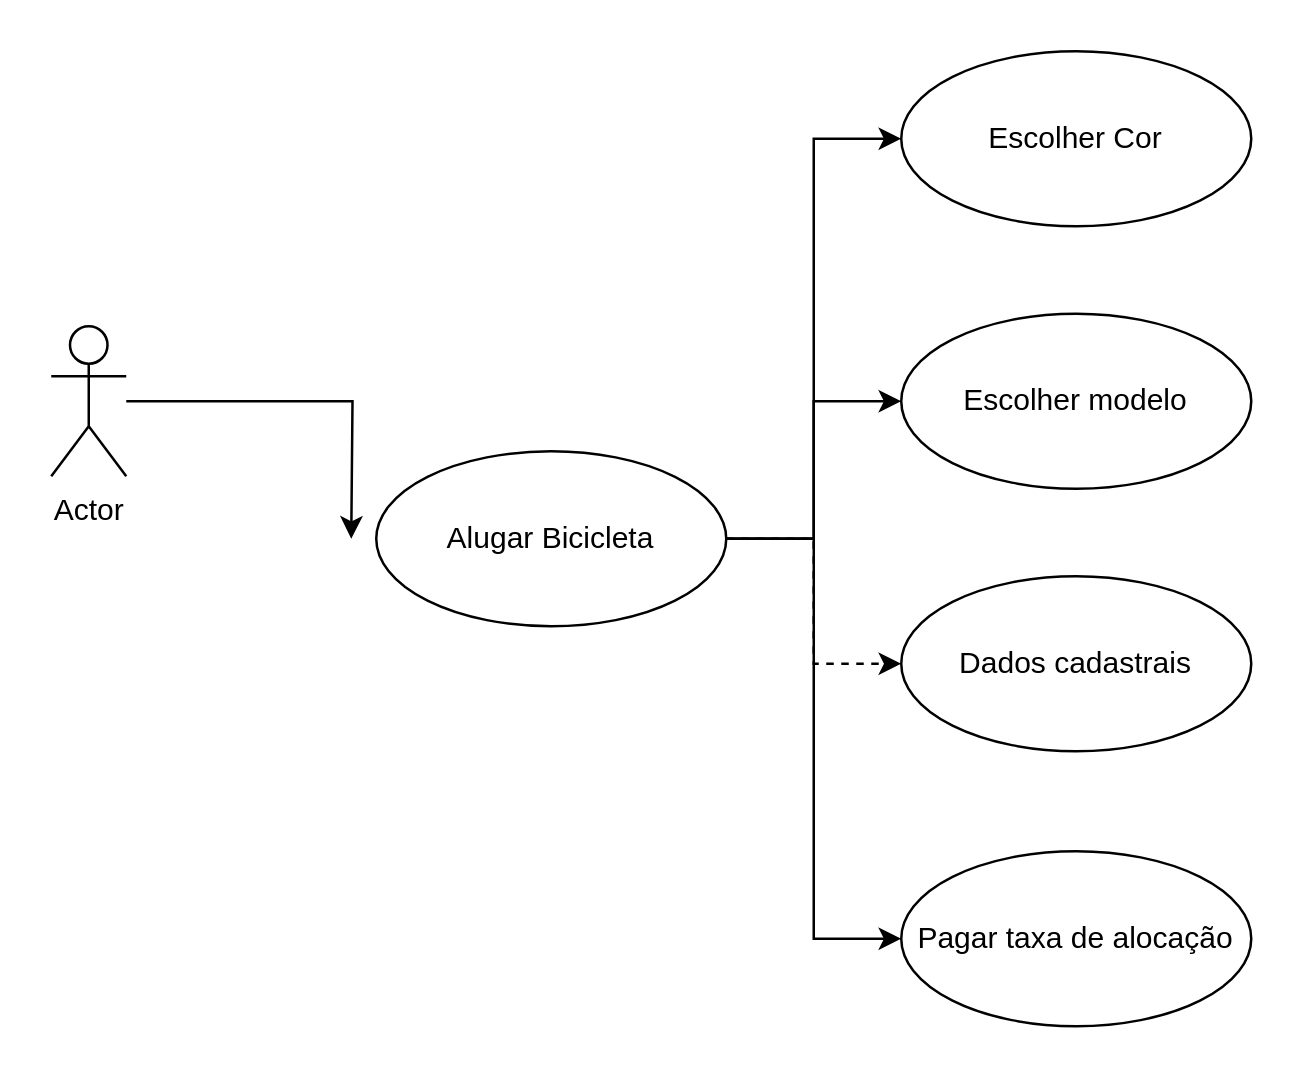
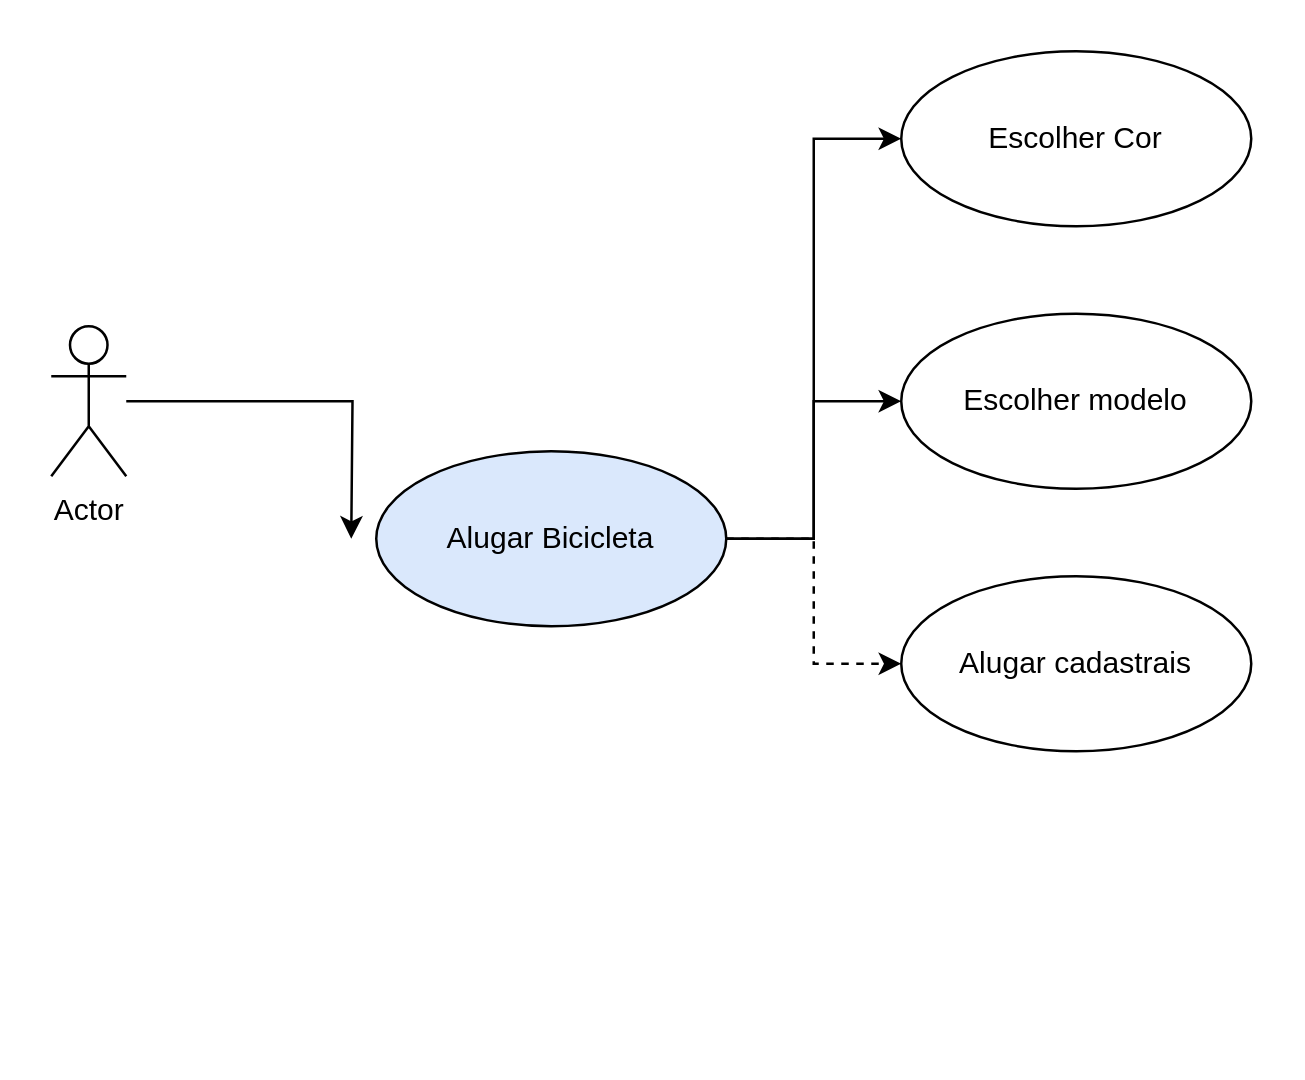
(551, 539) -> (551, 539)
(1076, 664) -> (1076, 664)
(814, 839) -> none
(1076, 939) -> none
